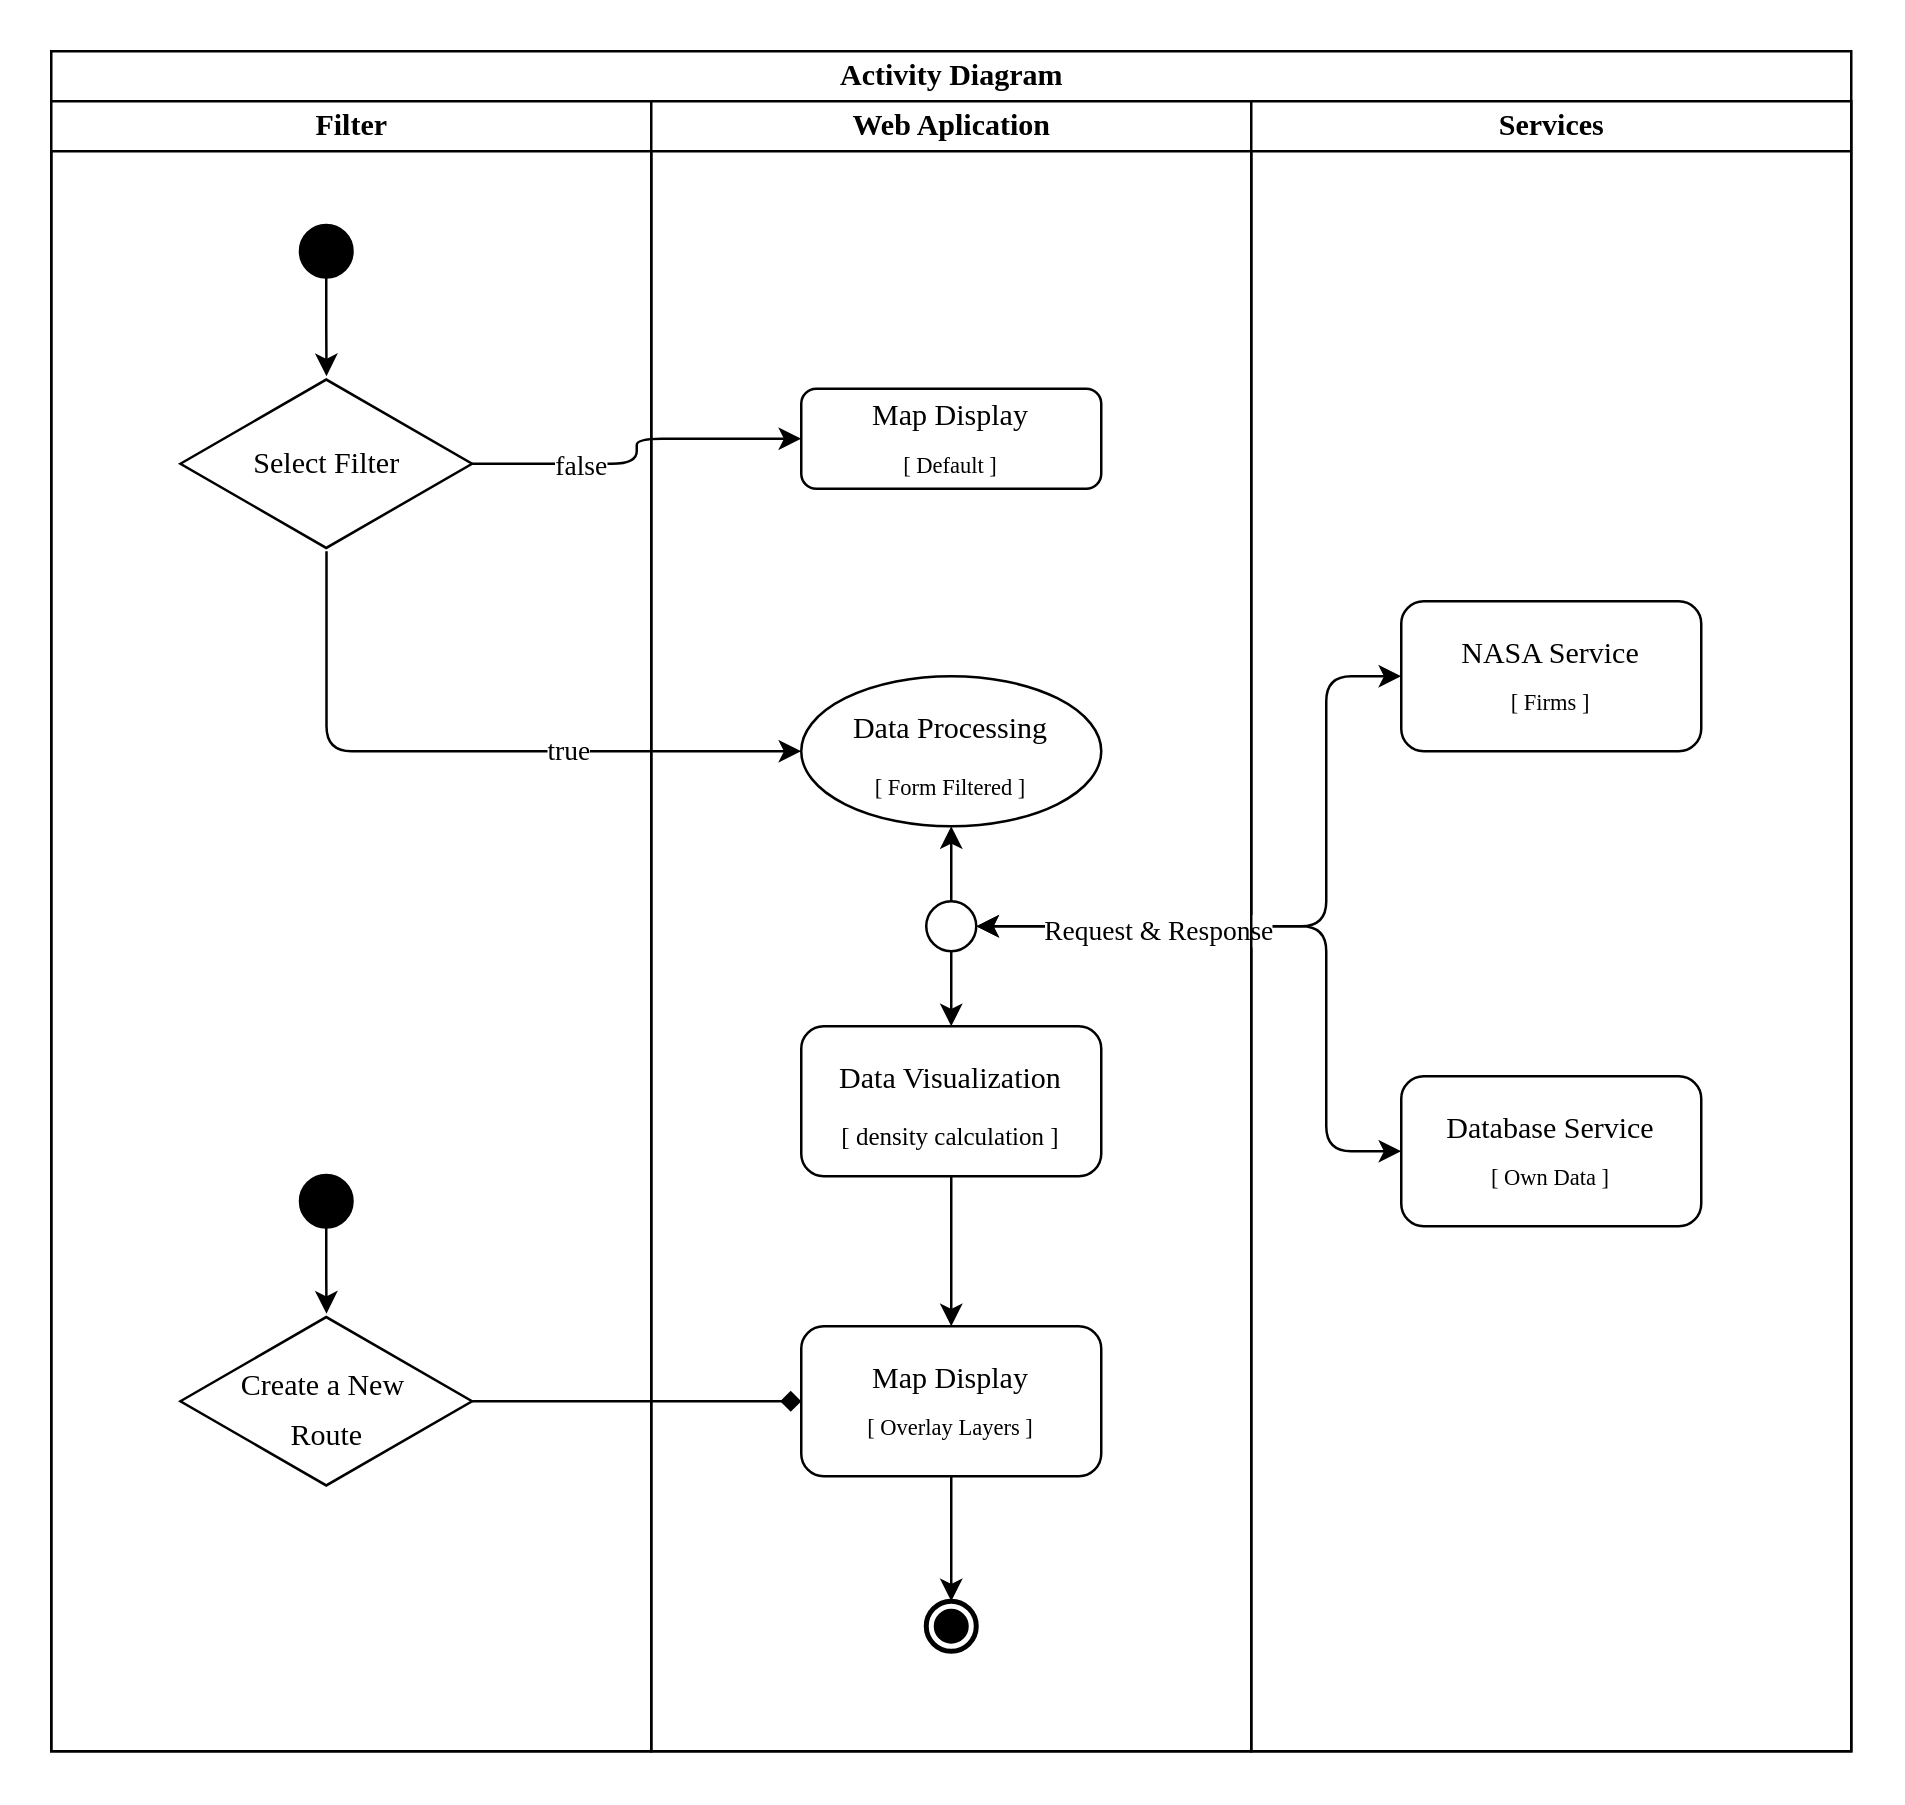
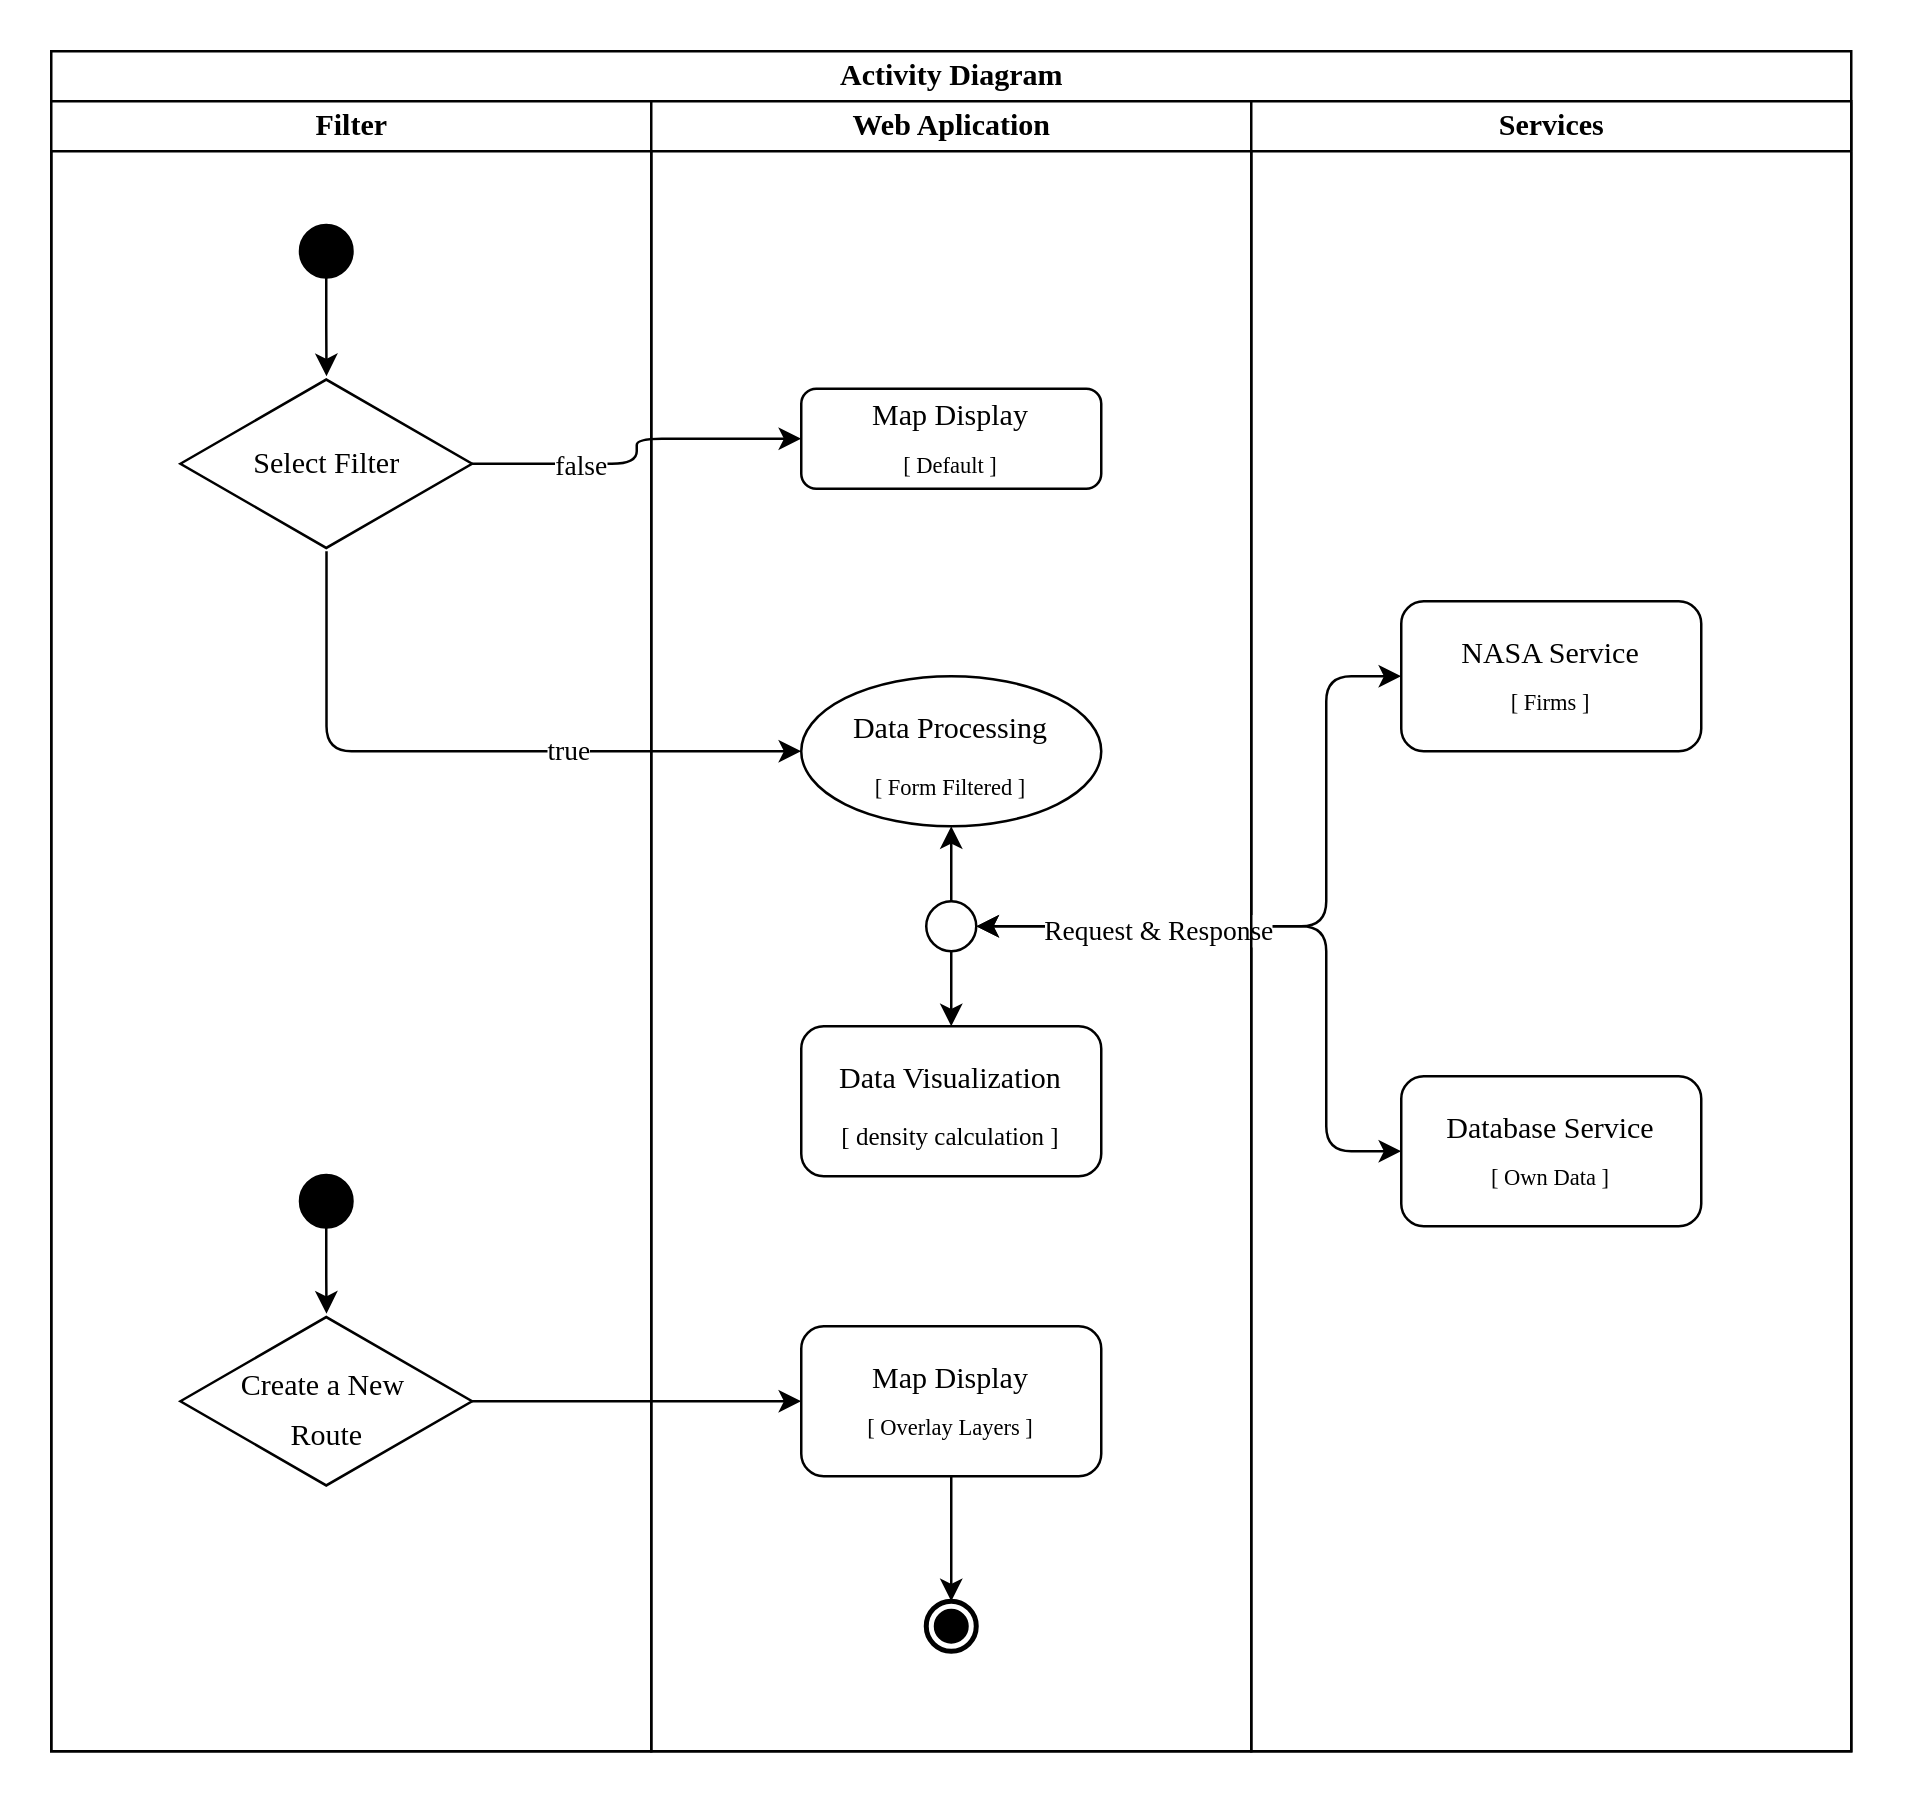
(951, 1243) -> none
(781, 1401) -> (782, 1401)
